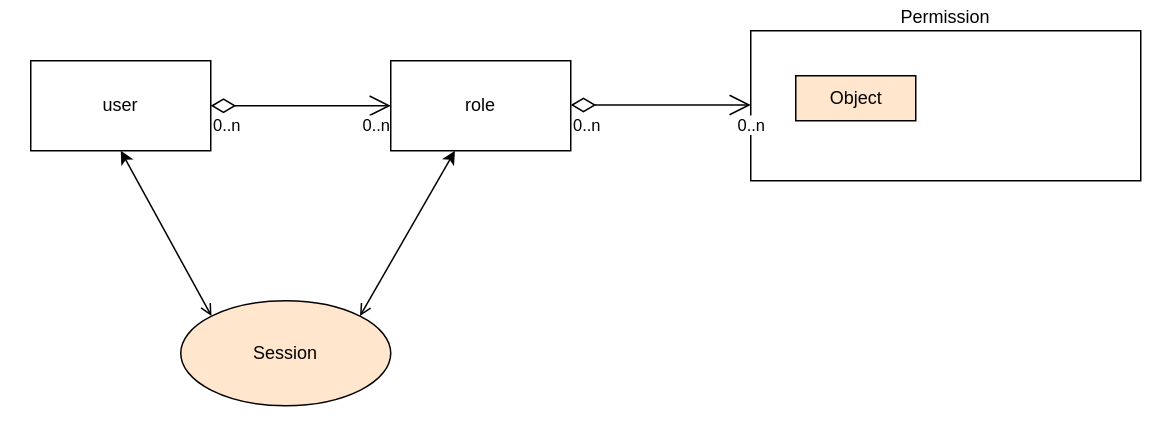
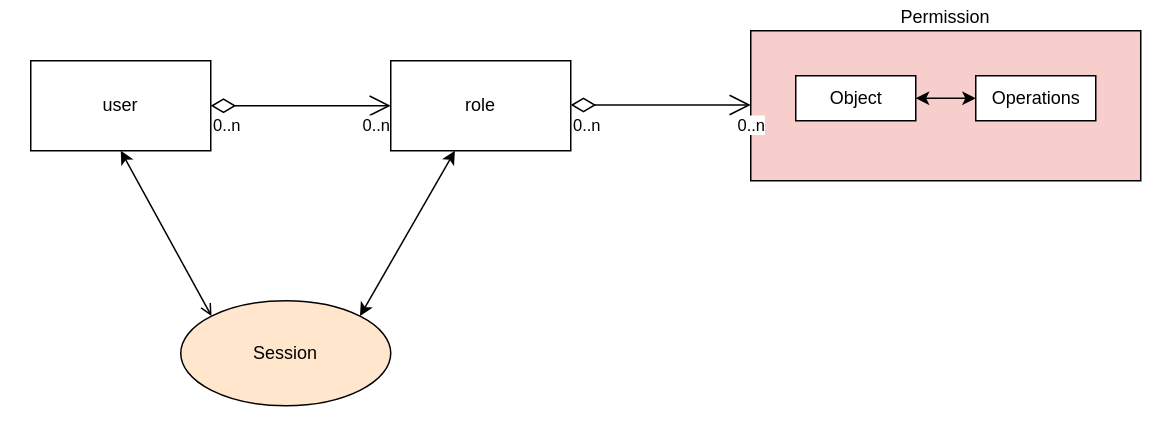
(856, 98) -> (856, 98)
none -> (946, 98)
none -> (1036, 98)
(946, 106) -> (946, 106)
(365, 308) -> (366, 306)
